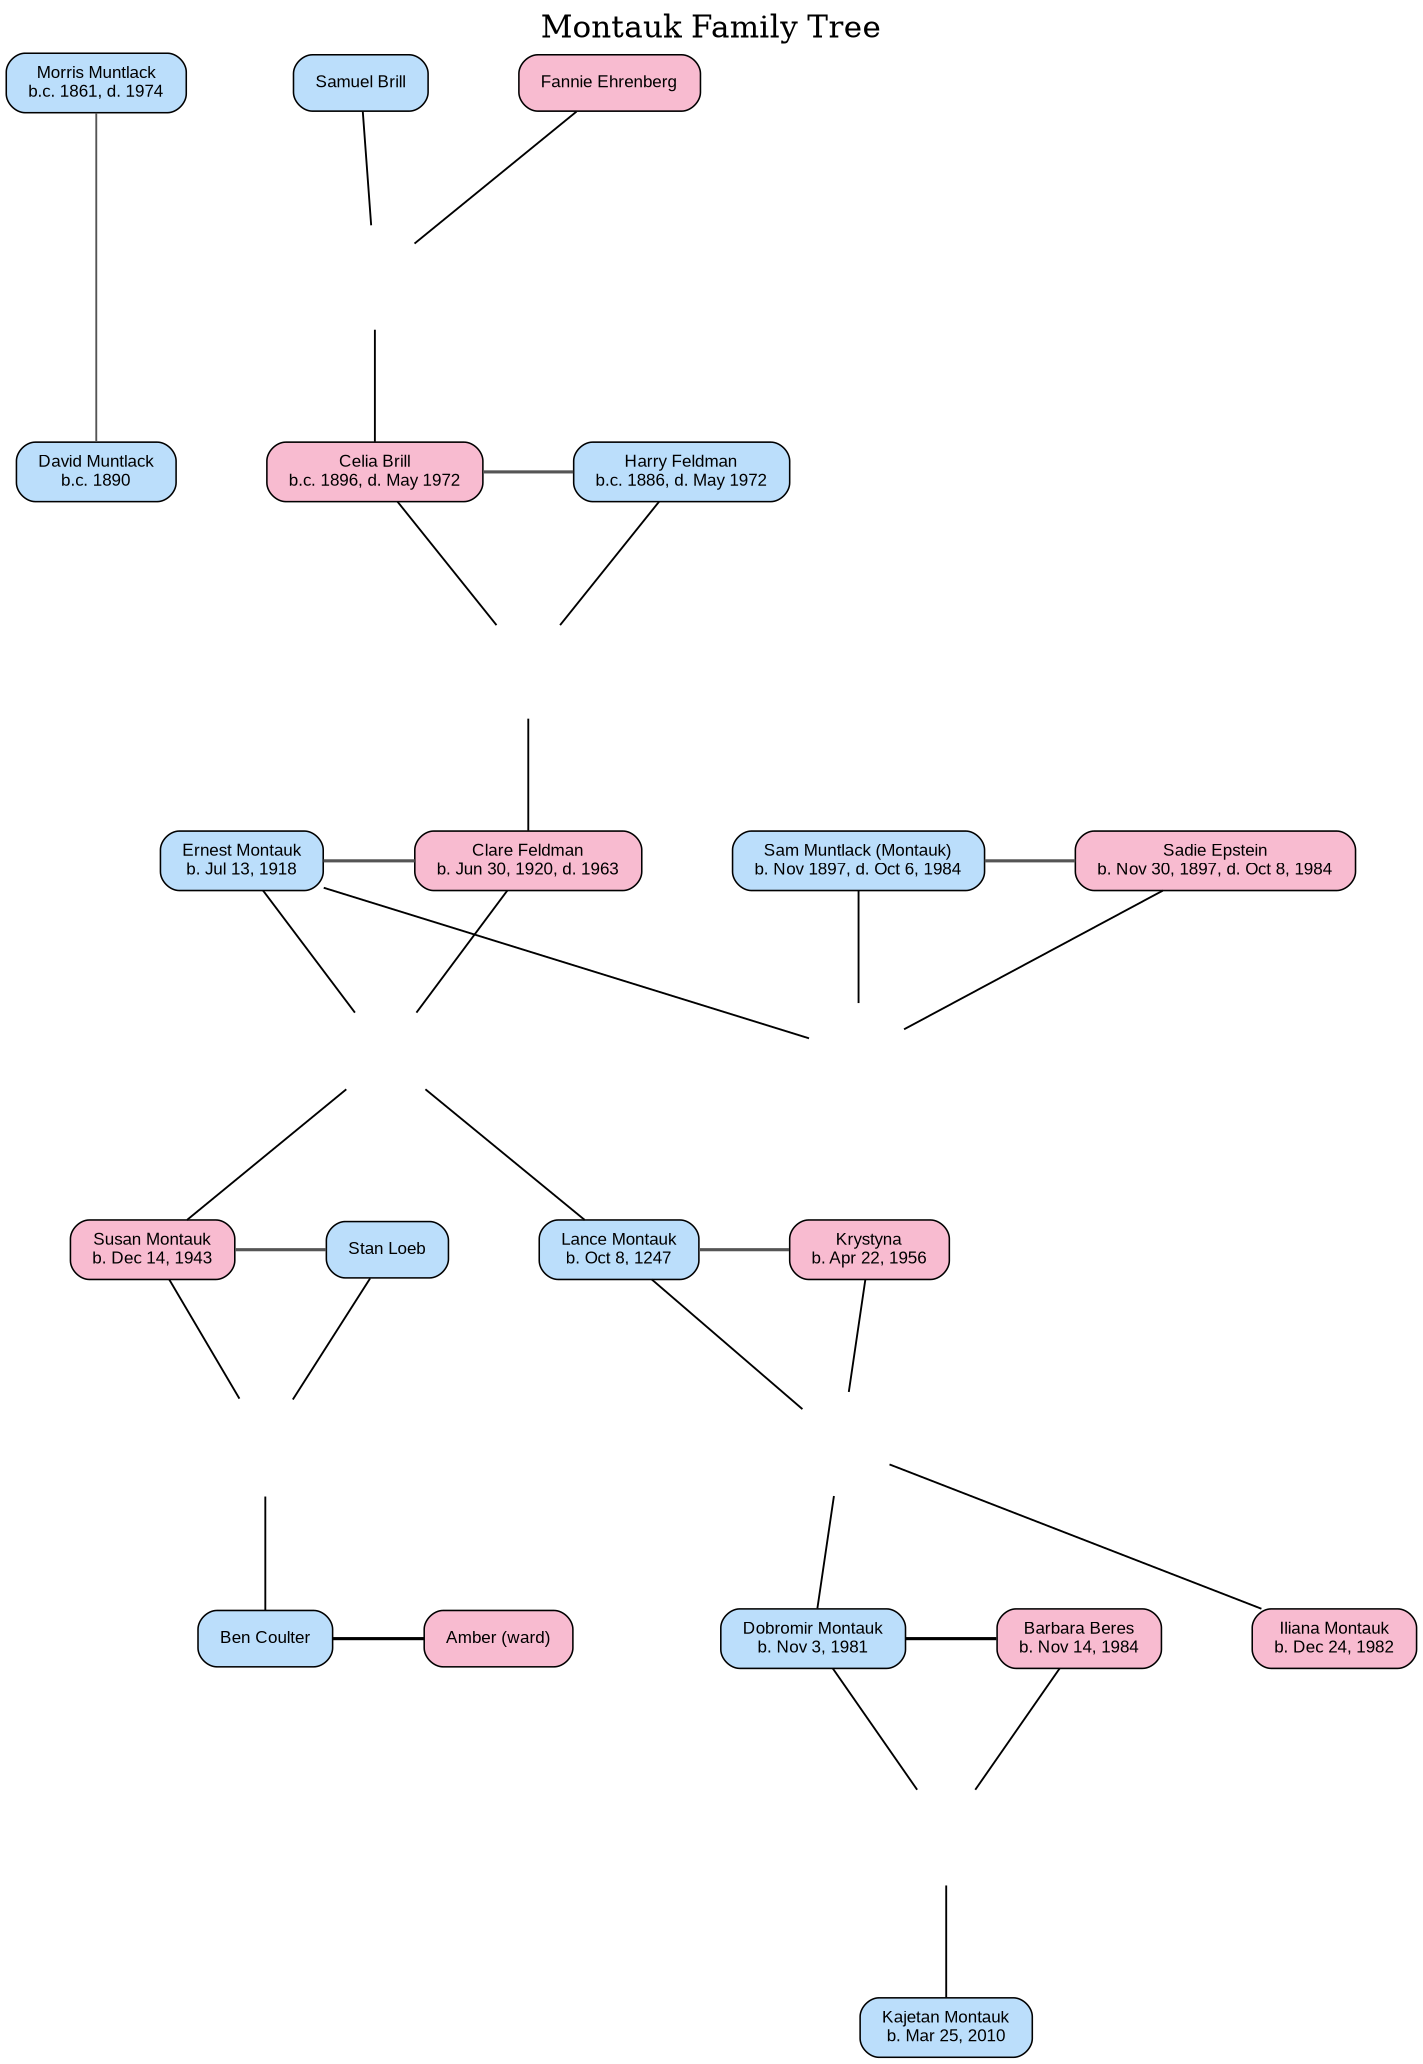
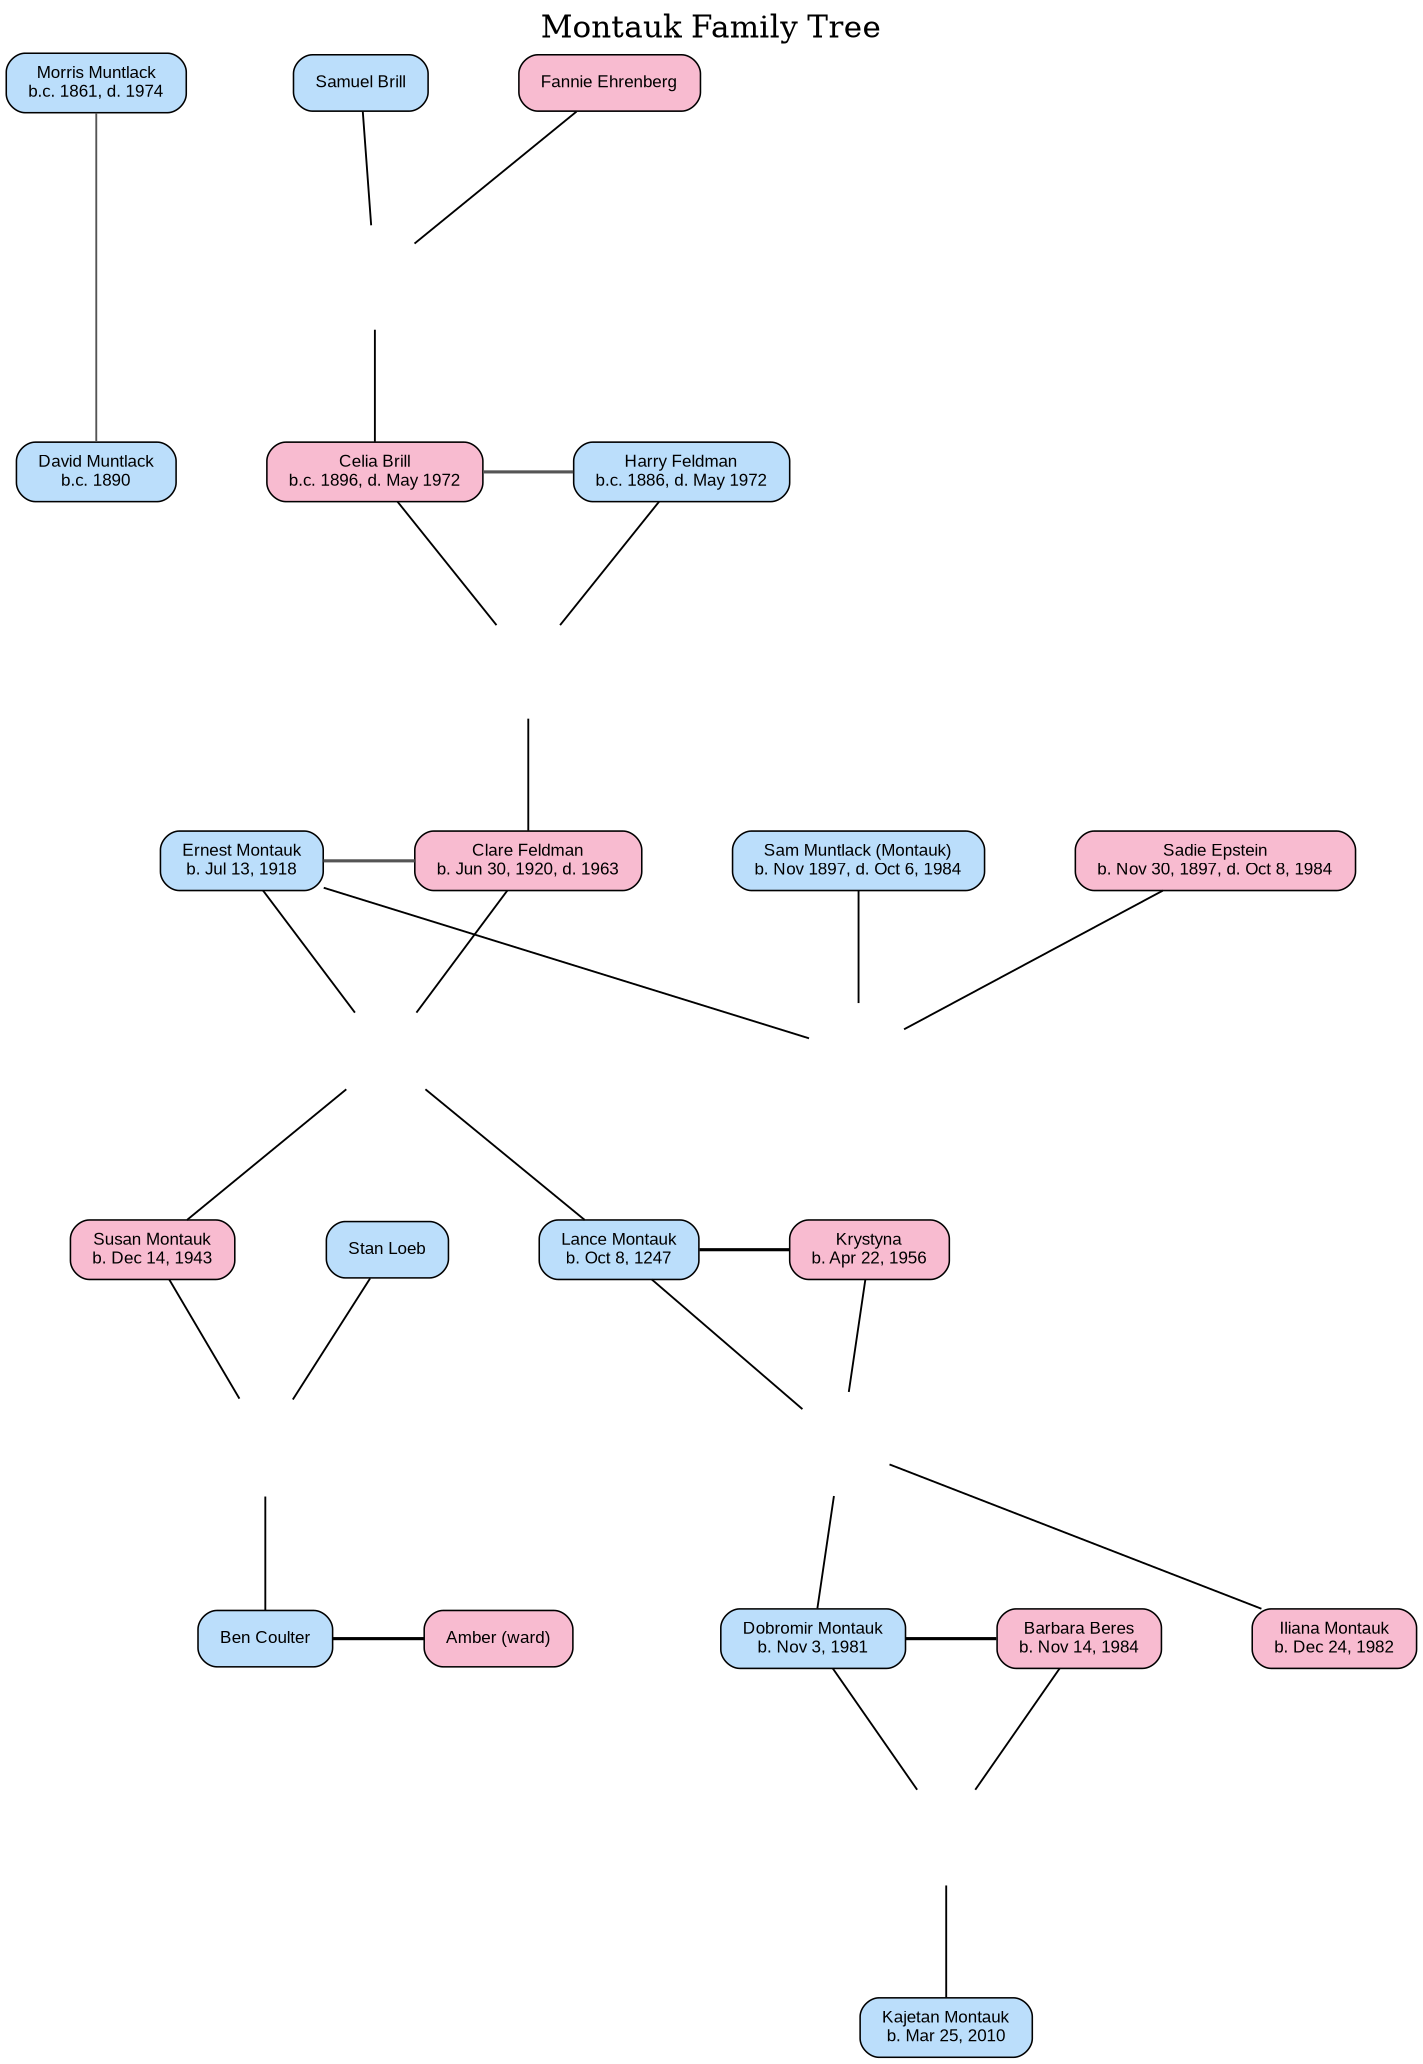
(1030, 861) -> none
(281, 1250) -> none
(744, 1250) -> (744, 1250)
